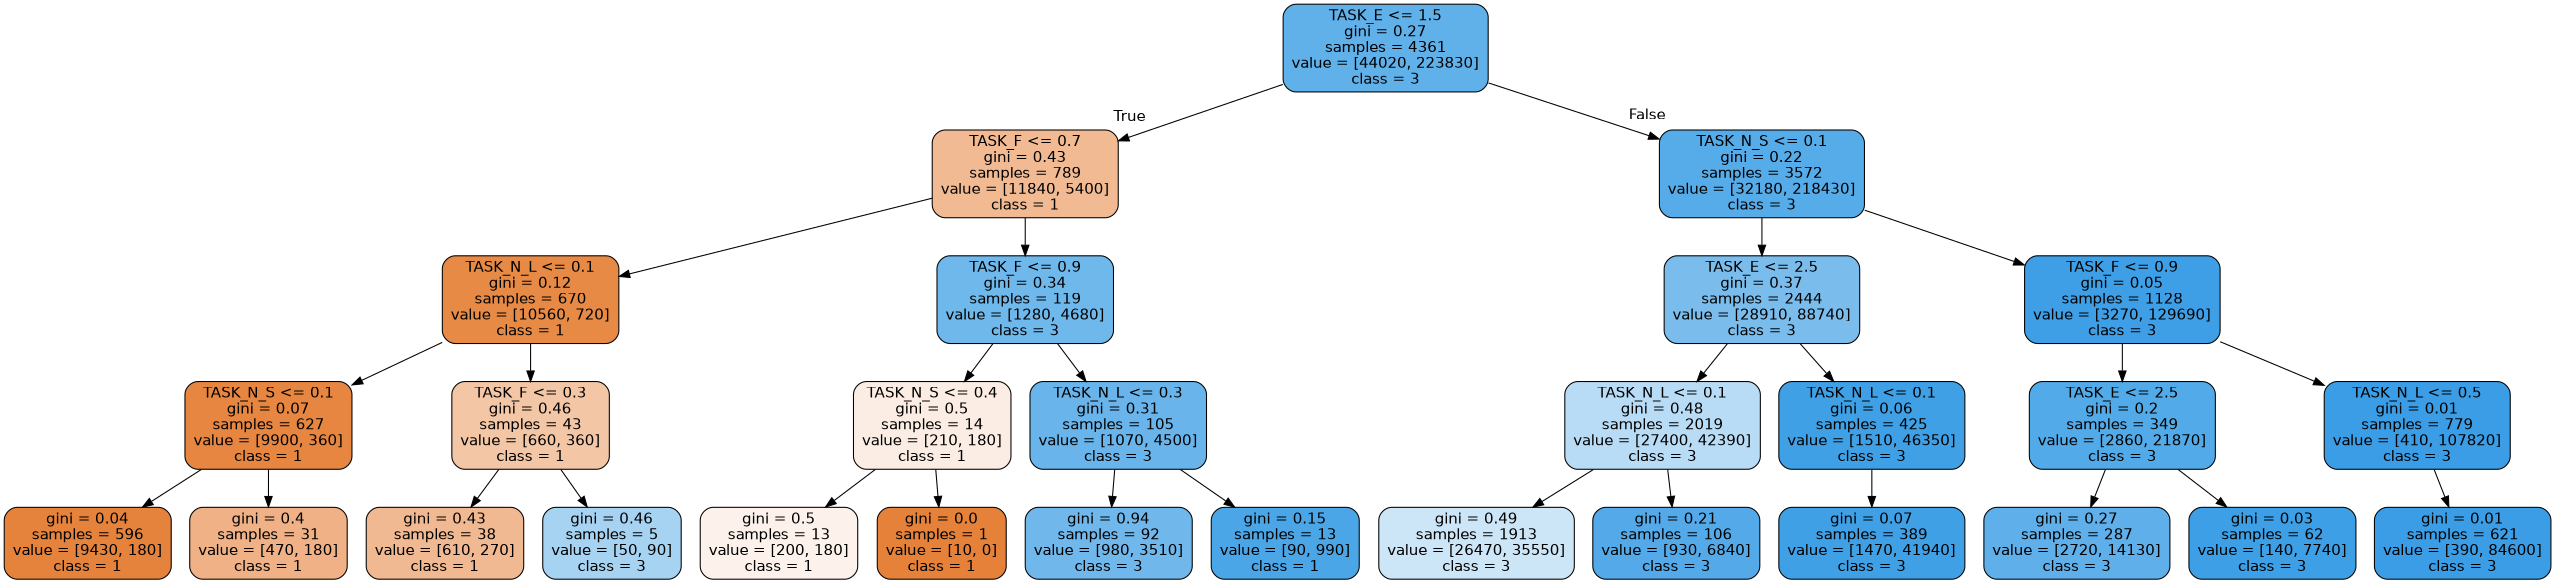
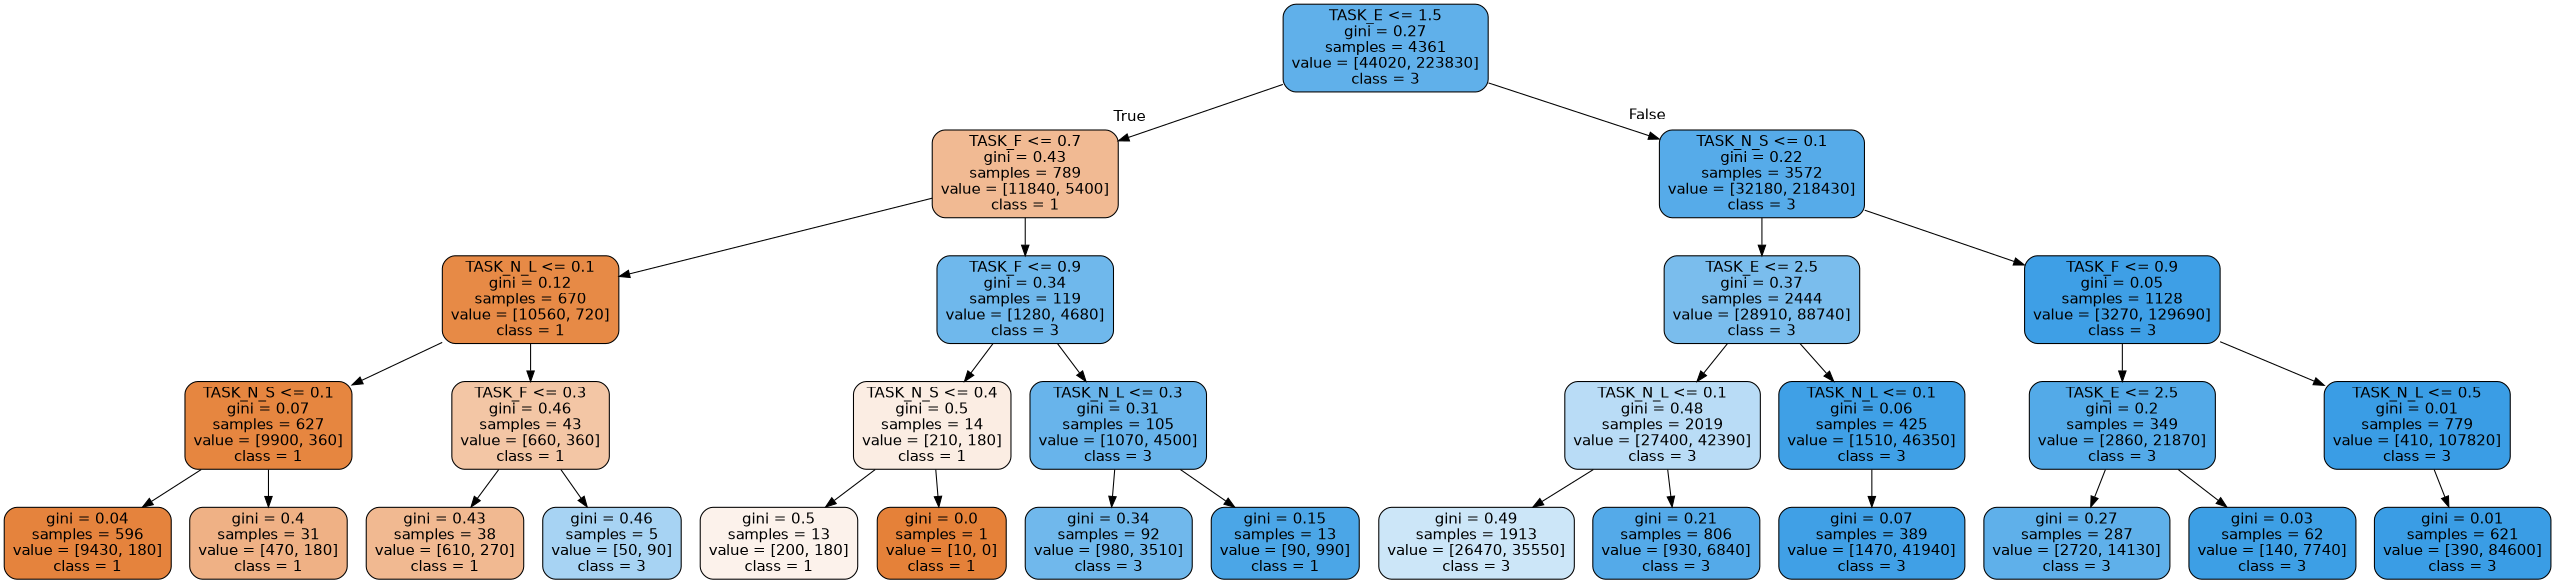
(1109, 543) -> (1109, 543)
(1676, 543) -> (1676, 543)
